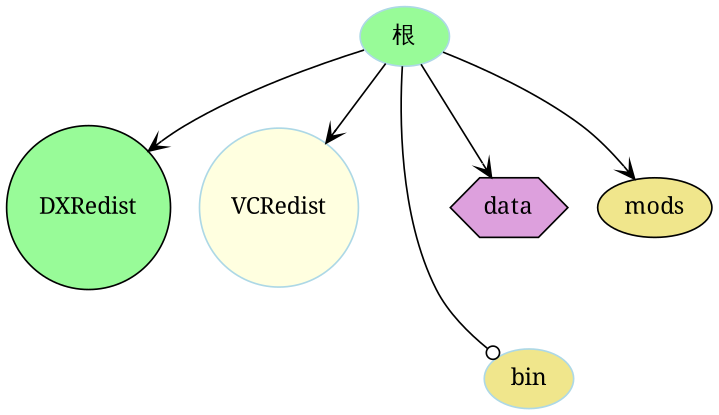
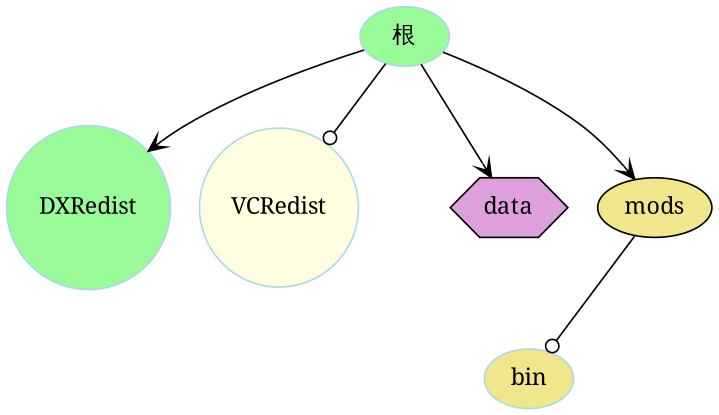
(360, 98) -> (360, 98)
(89, 208) -> (89, 208)
(412, 219) -> (596, 288)
